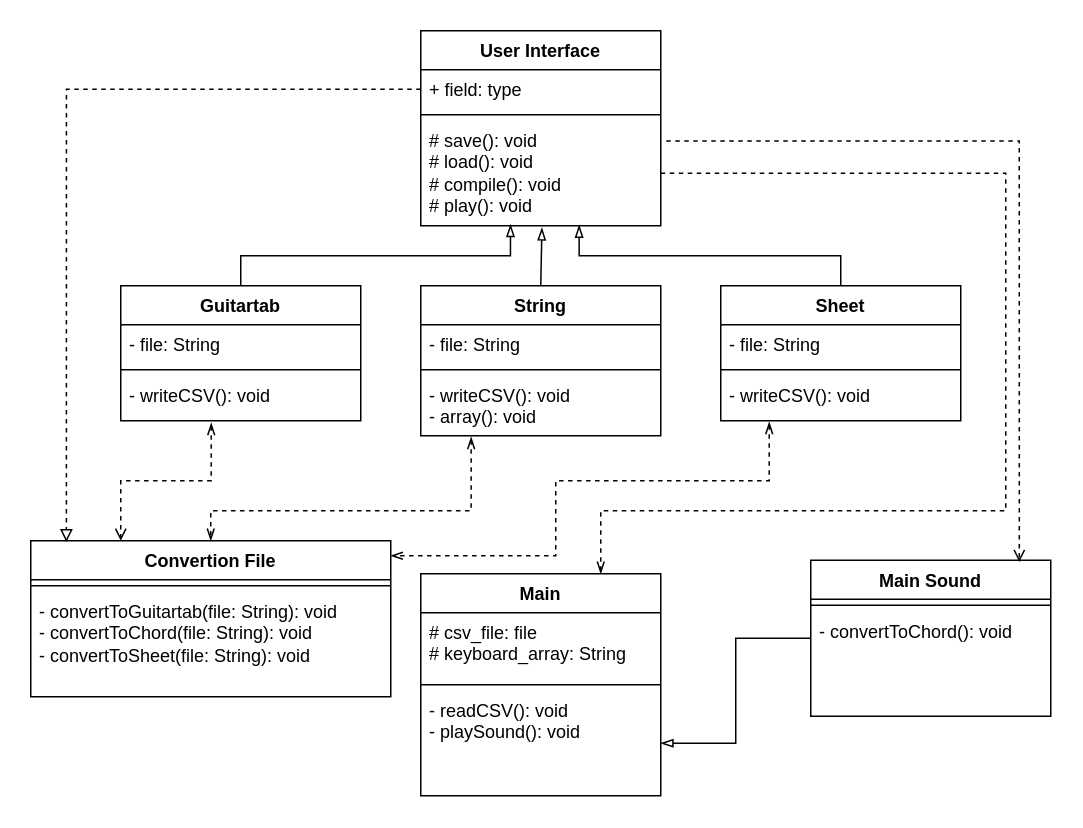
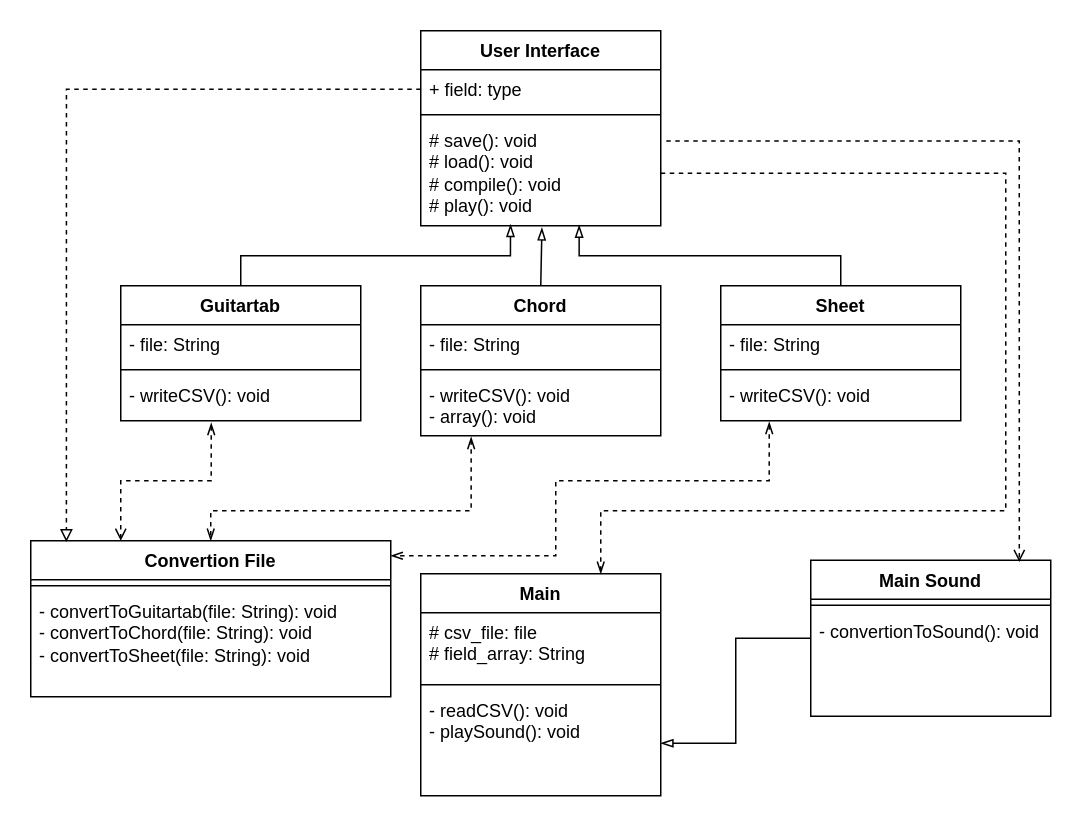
(541, 307) -> (541, 307)
(931, 633) -> (932, 643)
(541, 645) -> (522, 645)
